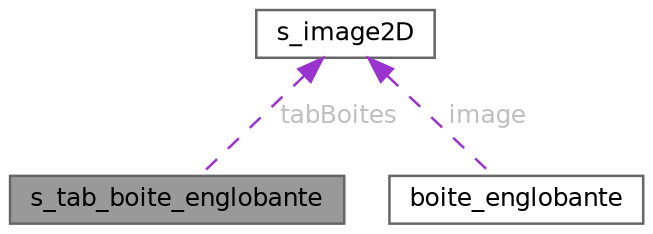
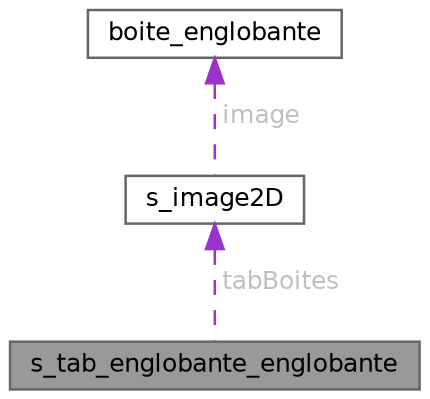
(440, 125) -> (215, 129)
(177, 200) -> (215, 366)
